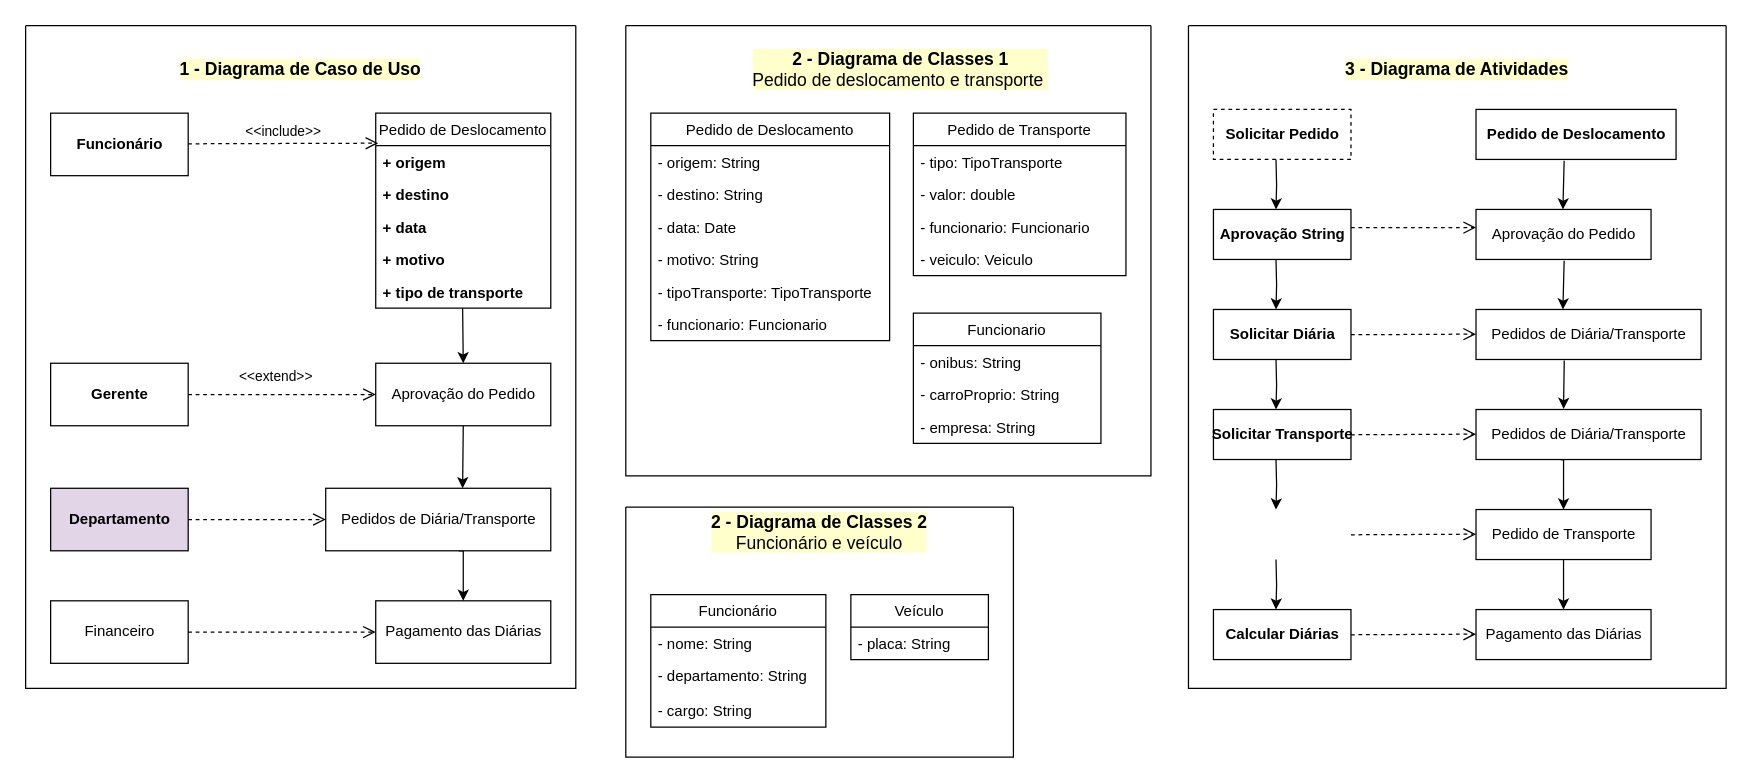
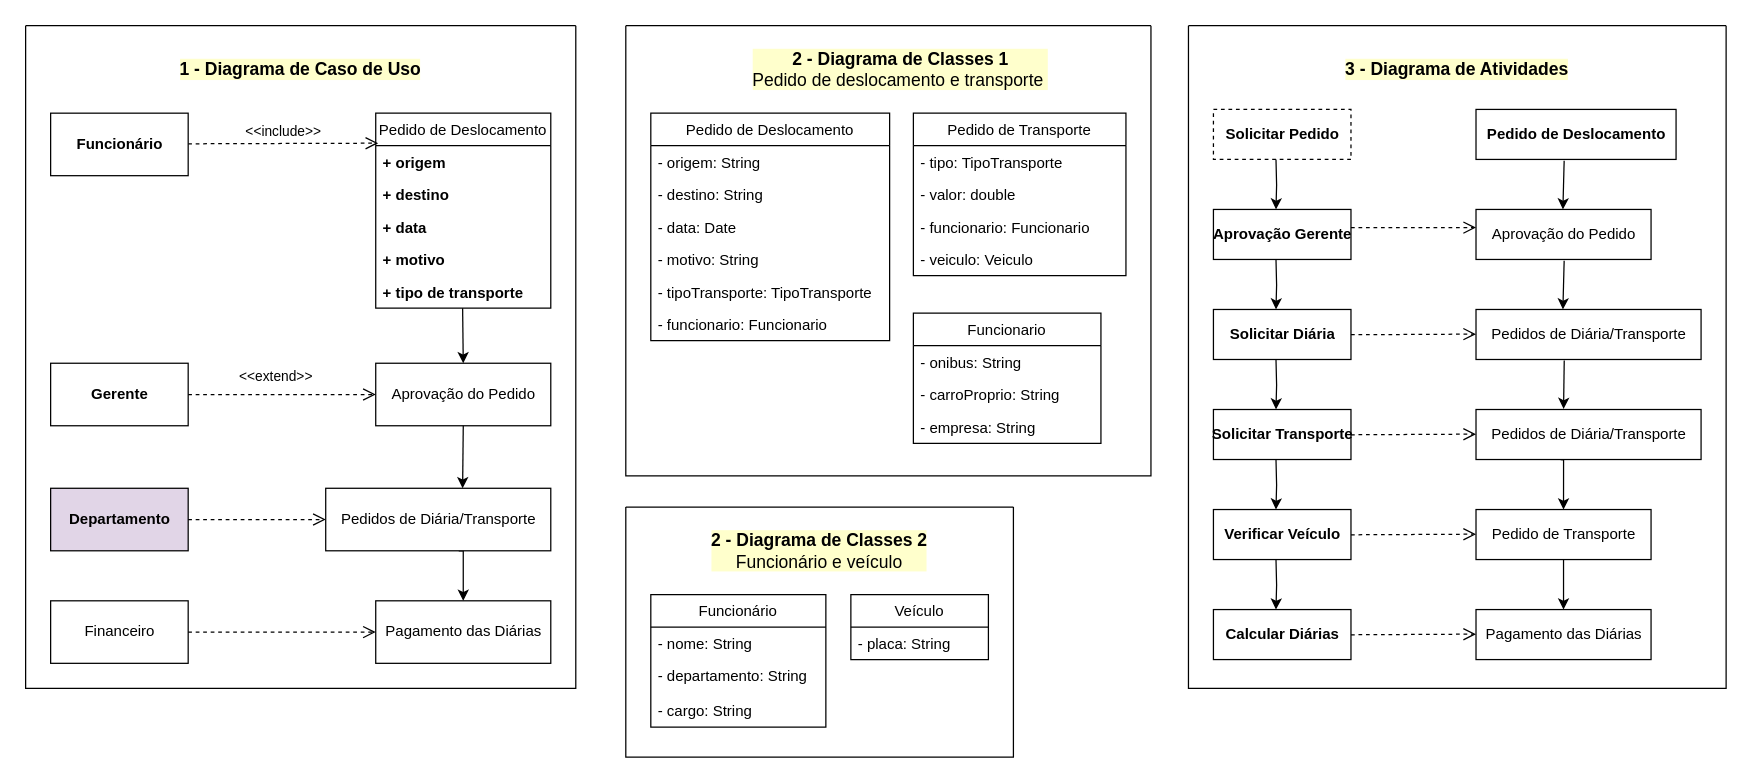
(1283, 234) -> (1283, 234)
(819, 532) -> (819, 551)
none -> (1282, 534)
